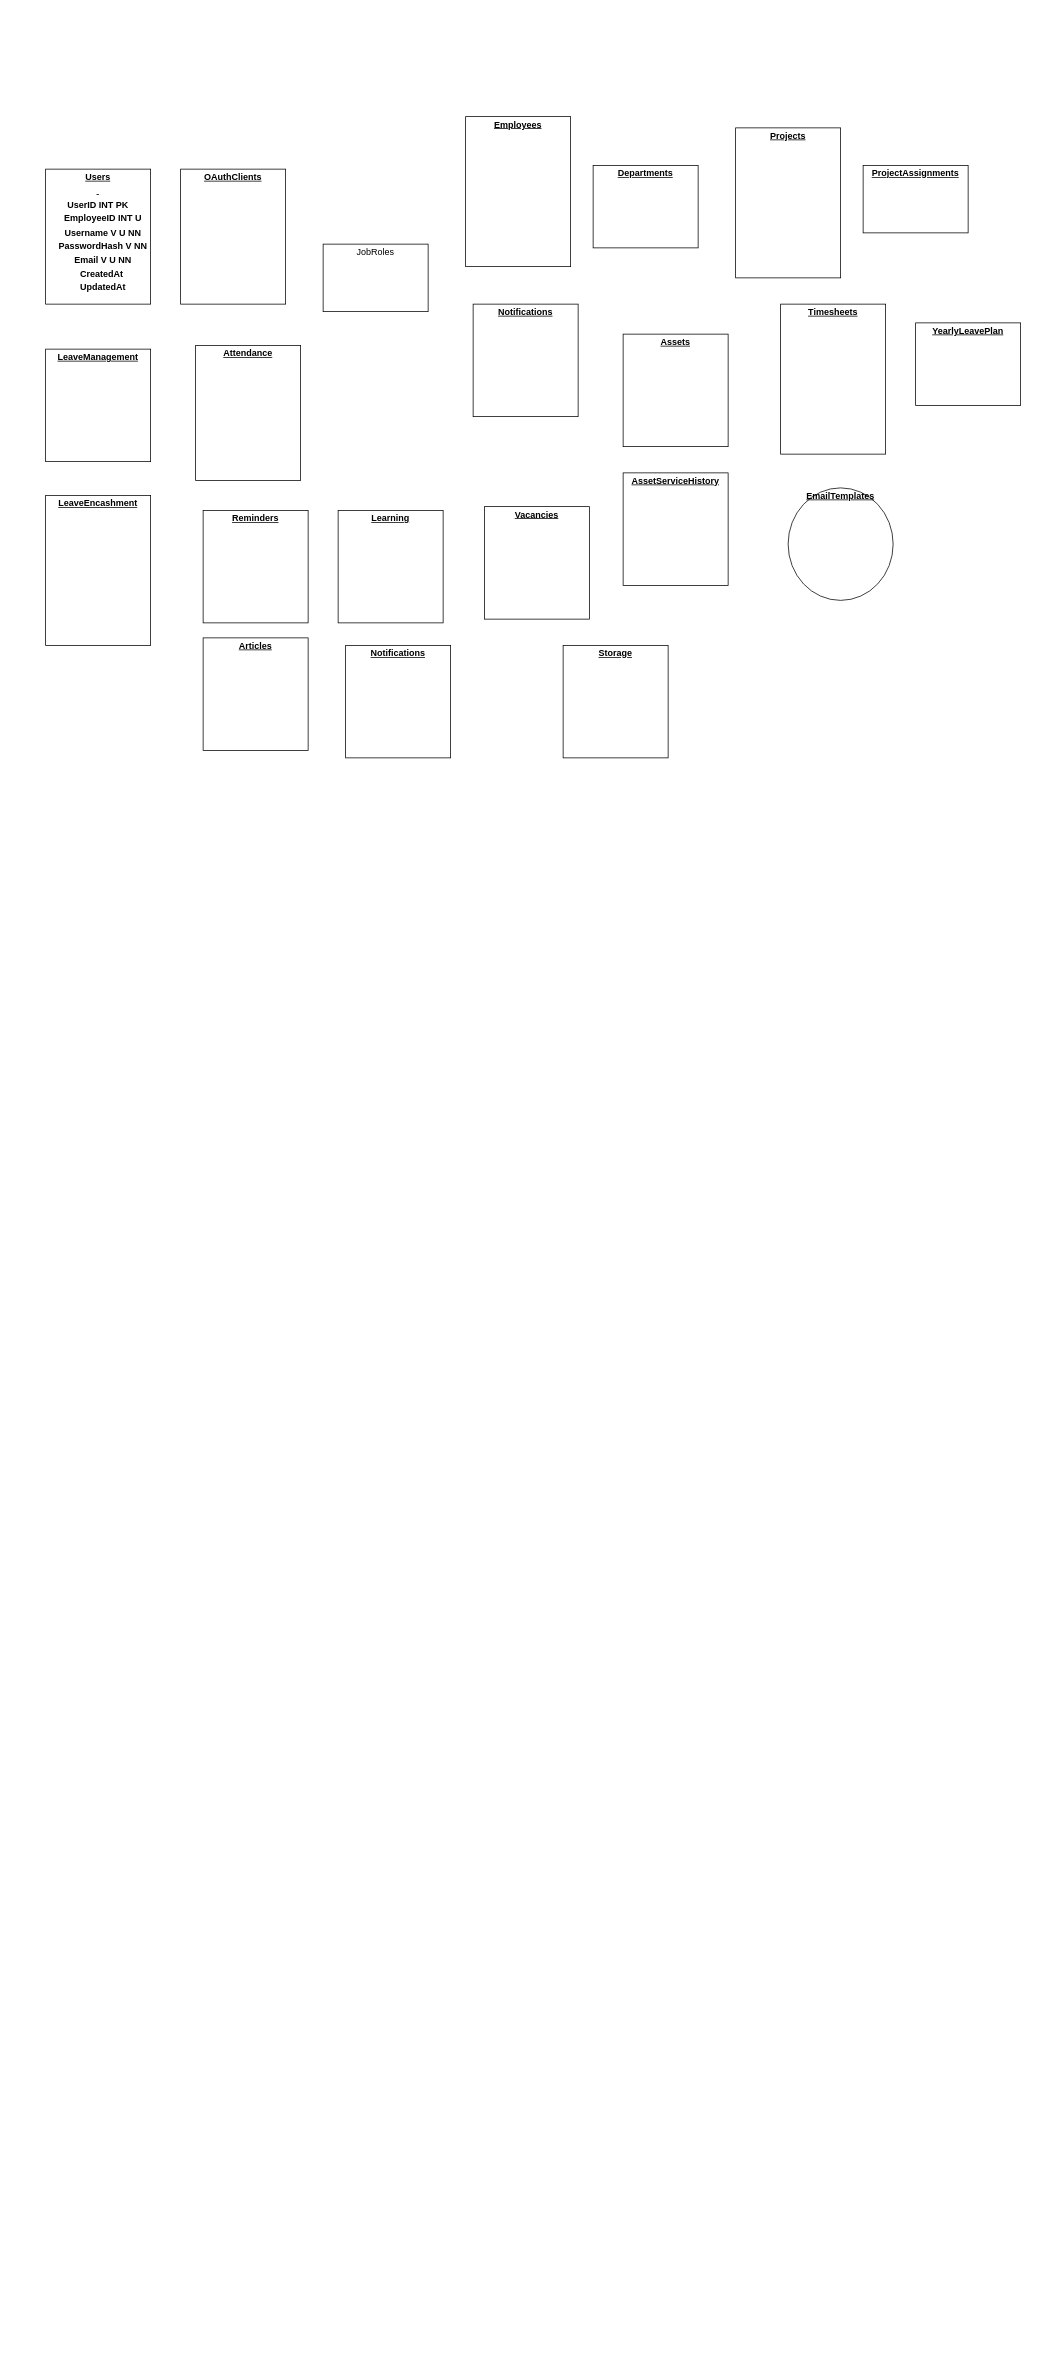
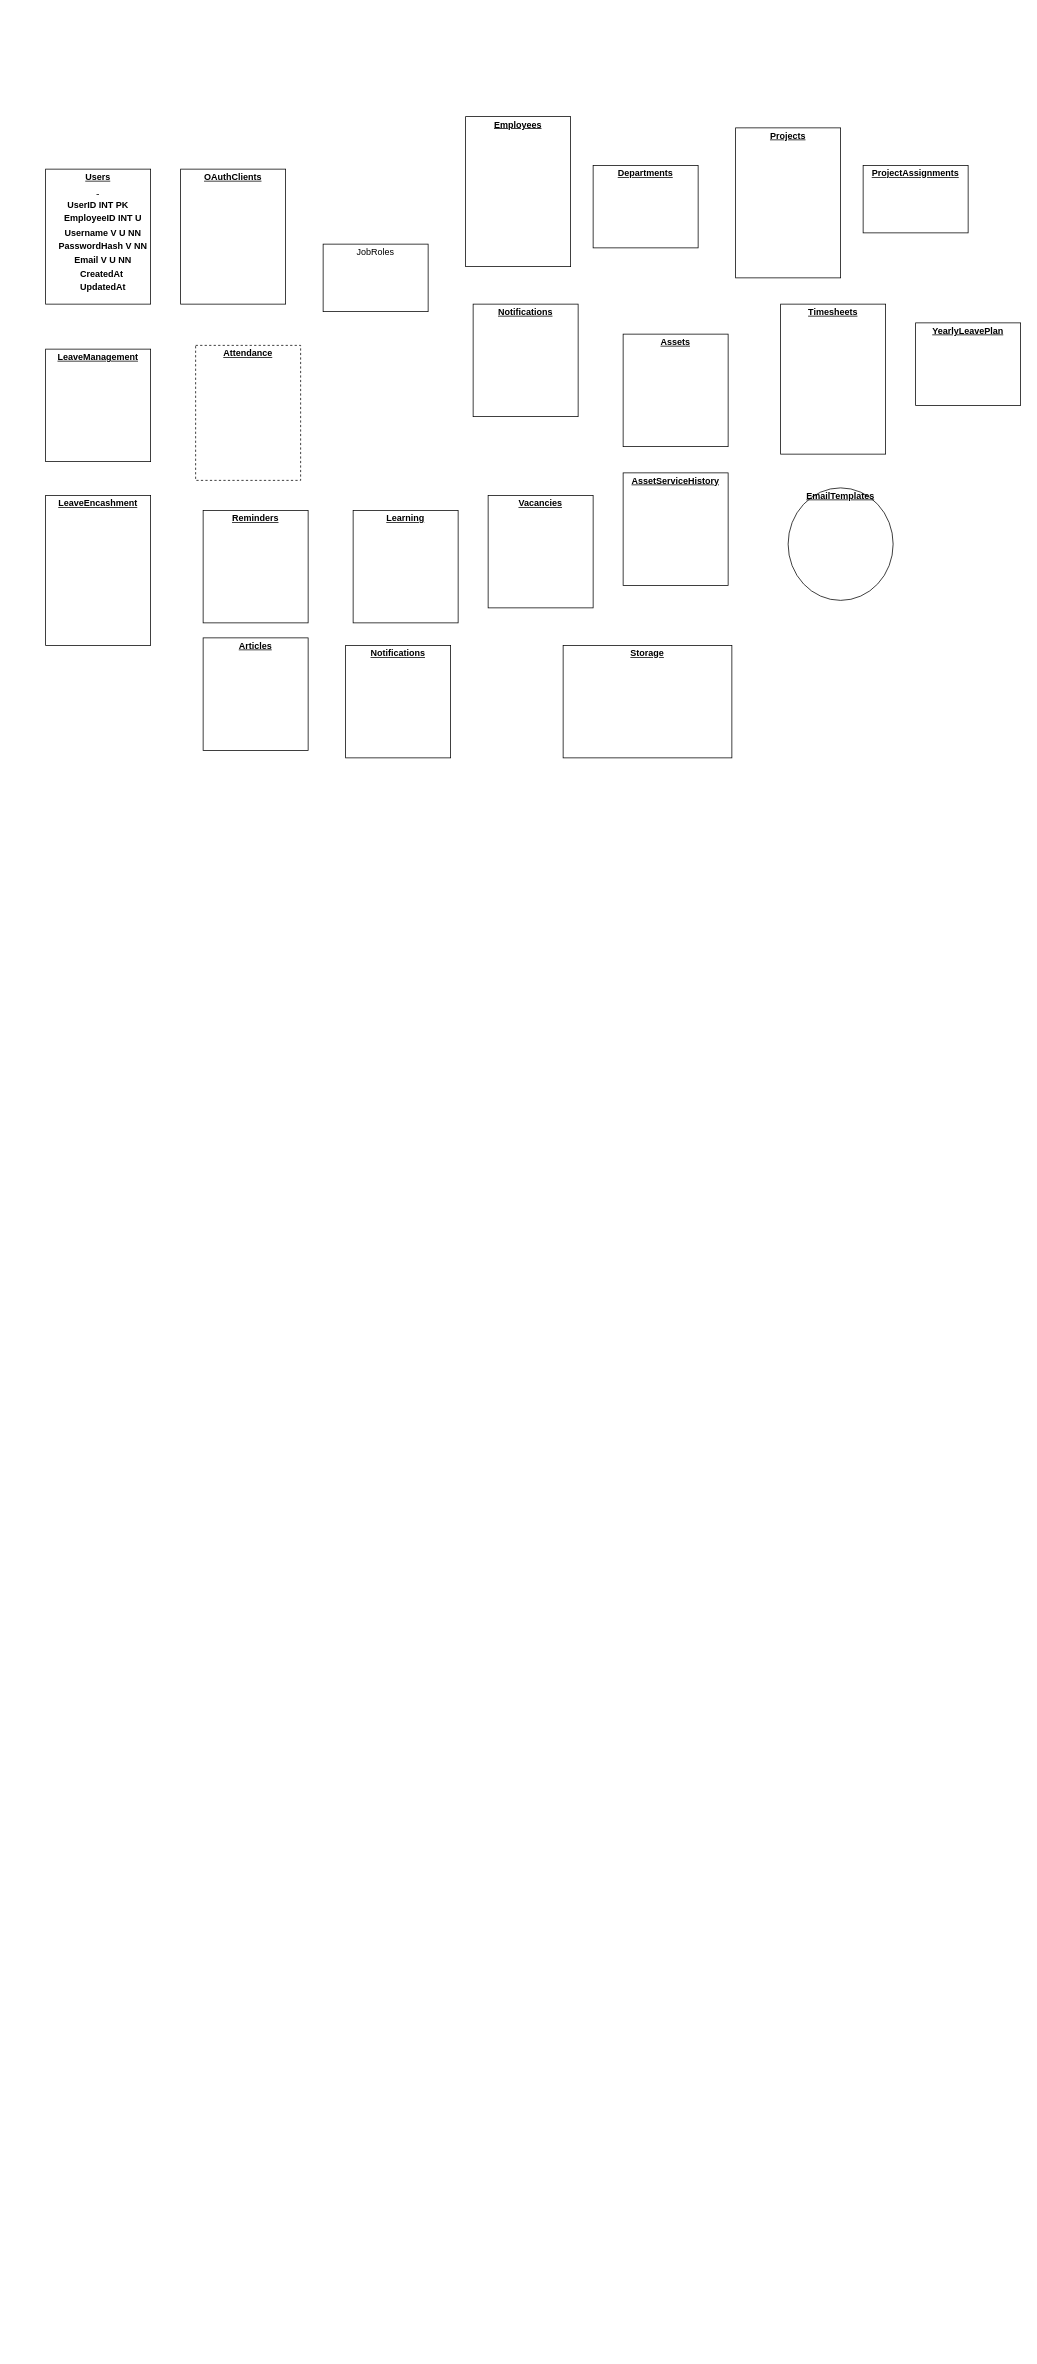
(248, 413) -> (248, 413)
(537, 563) -> (540, 552)
(390, 567) -> (405, 567)
(615, 702) -> (647, 702)
